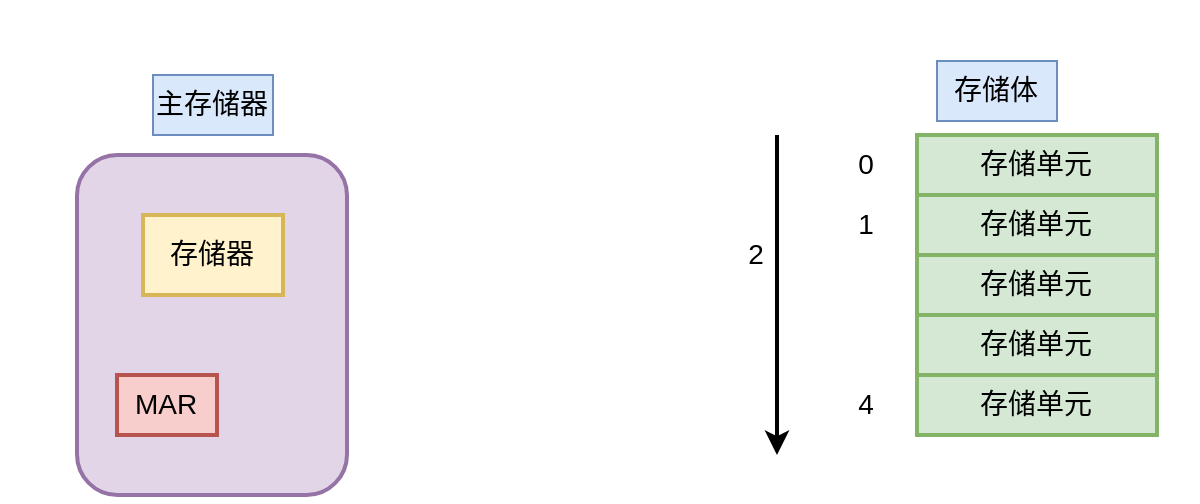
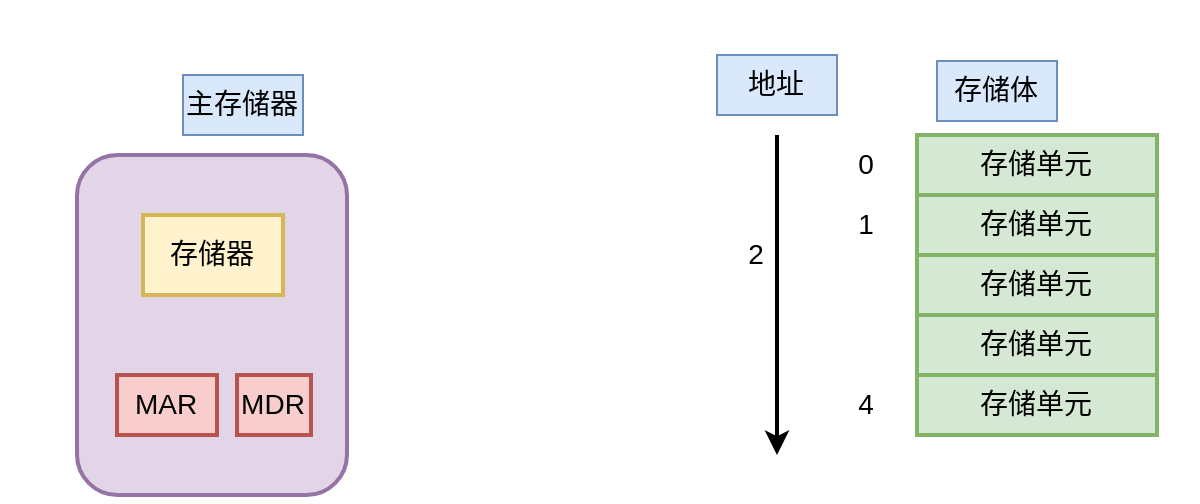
none -> (777, 85)
(213, 105) -> (243, 105)
none -> (274, 405)
